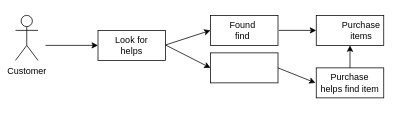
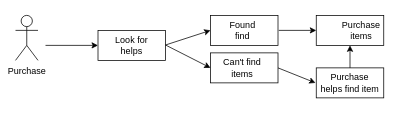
none -> (242, 68)
(27, 71) -> (27, 71)
